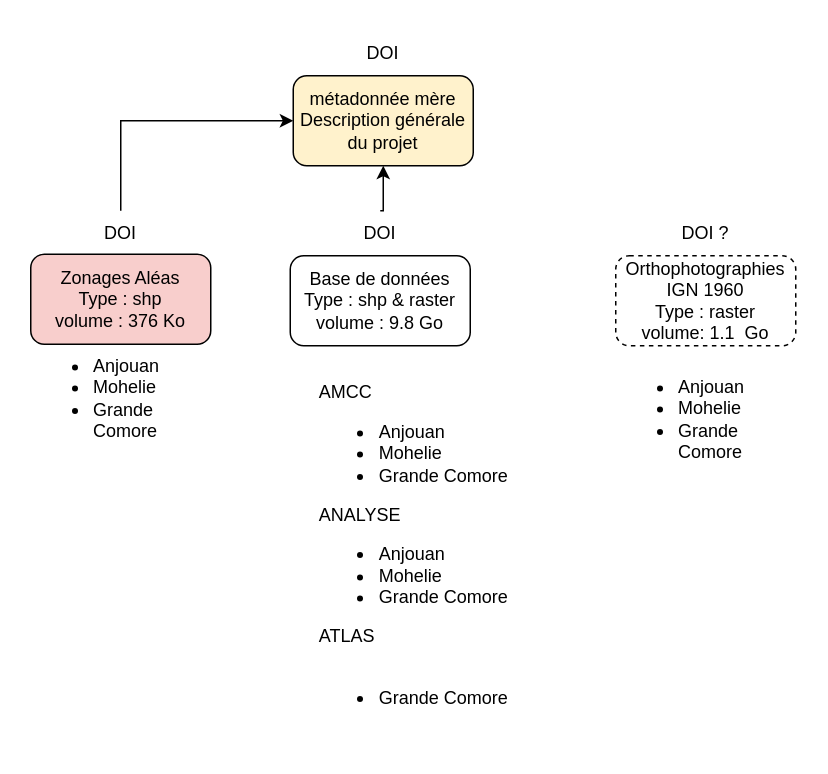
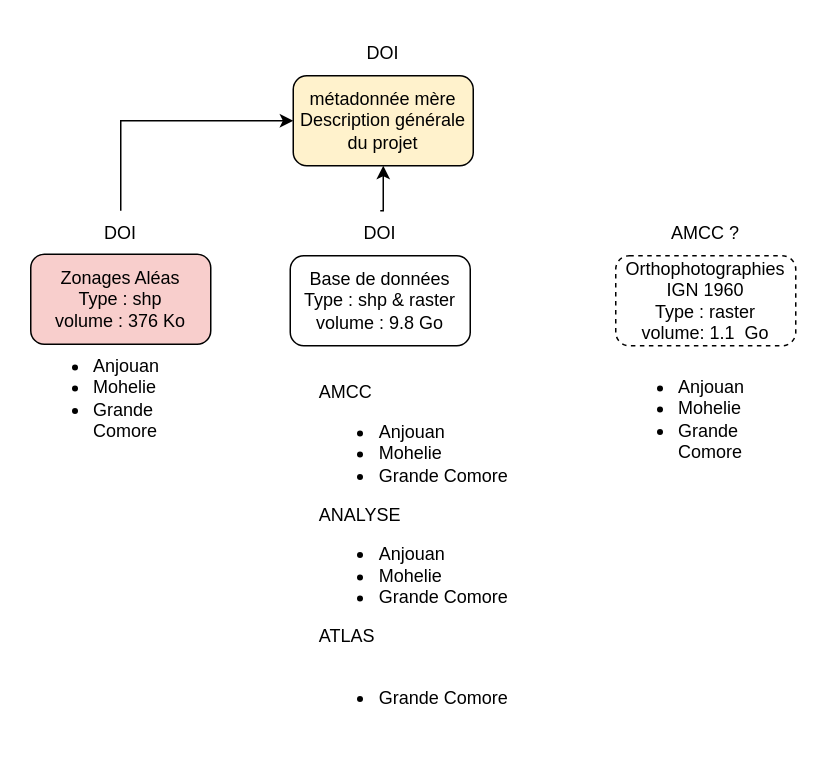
(706, 233) -> (706, 233)
